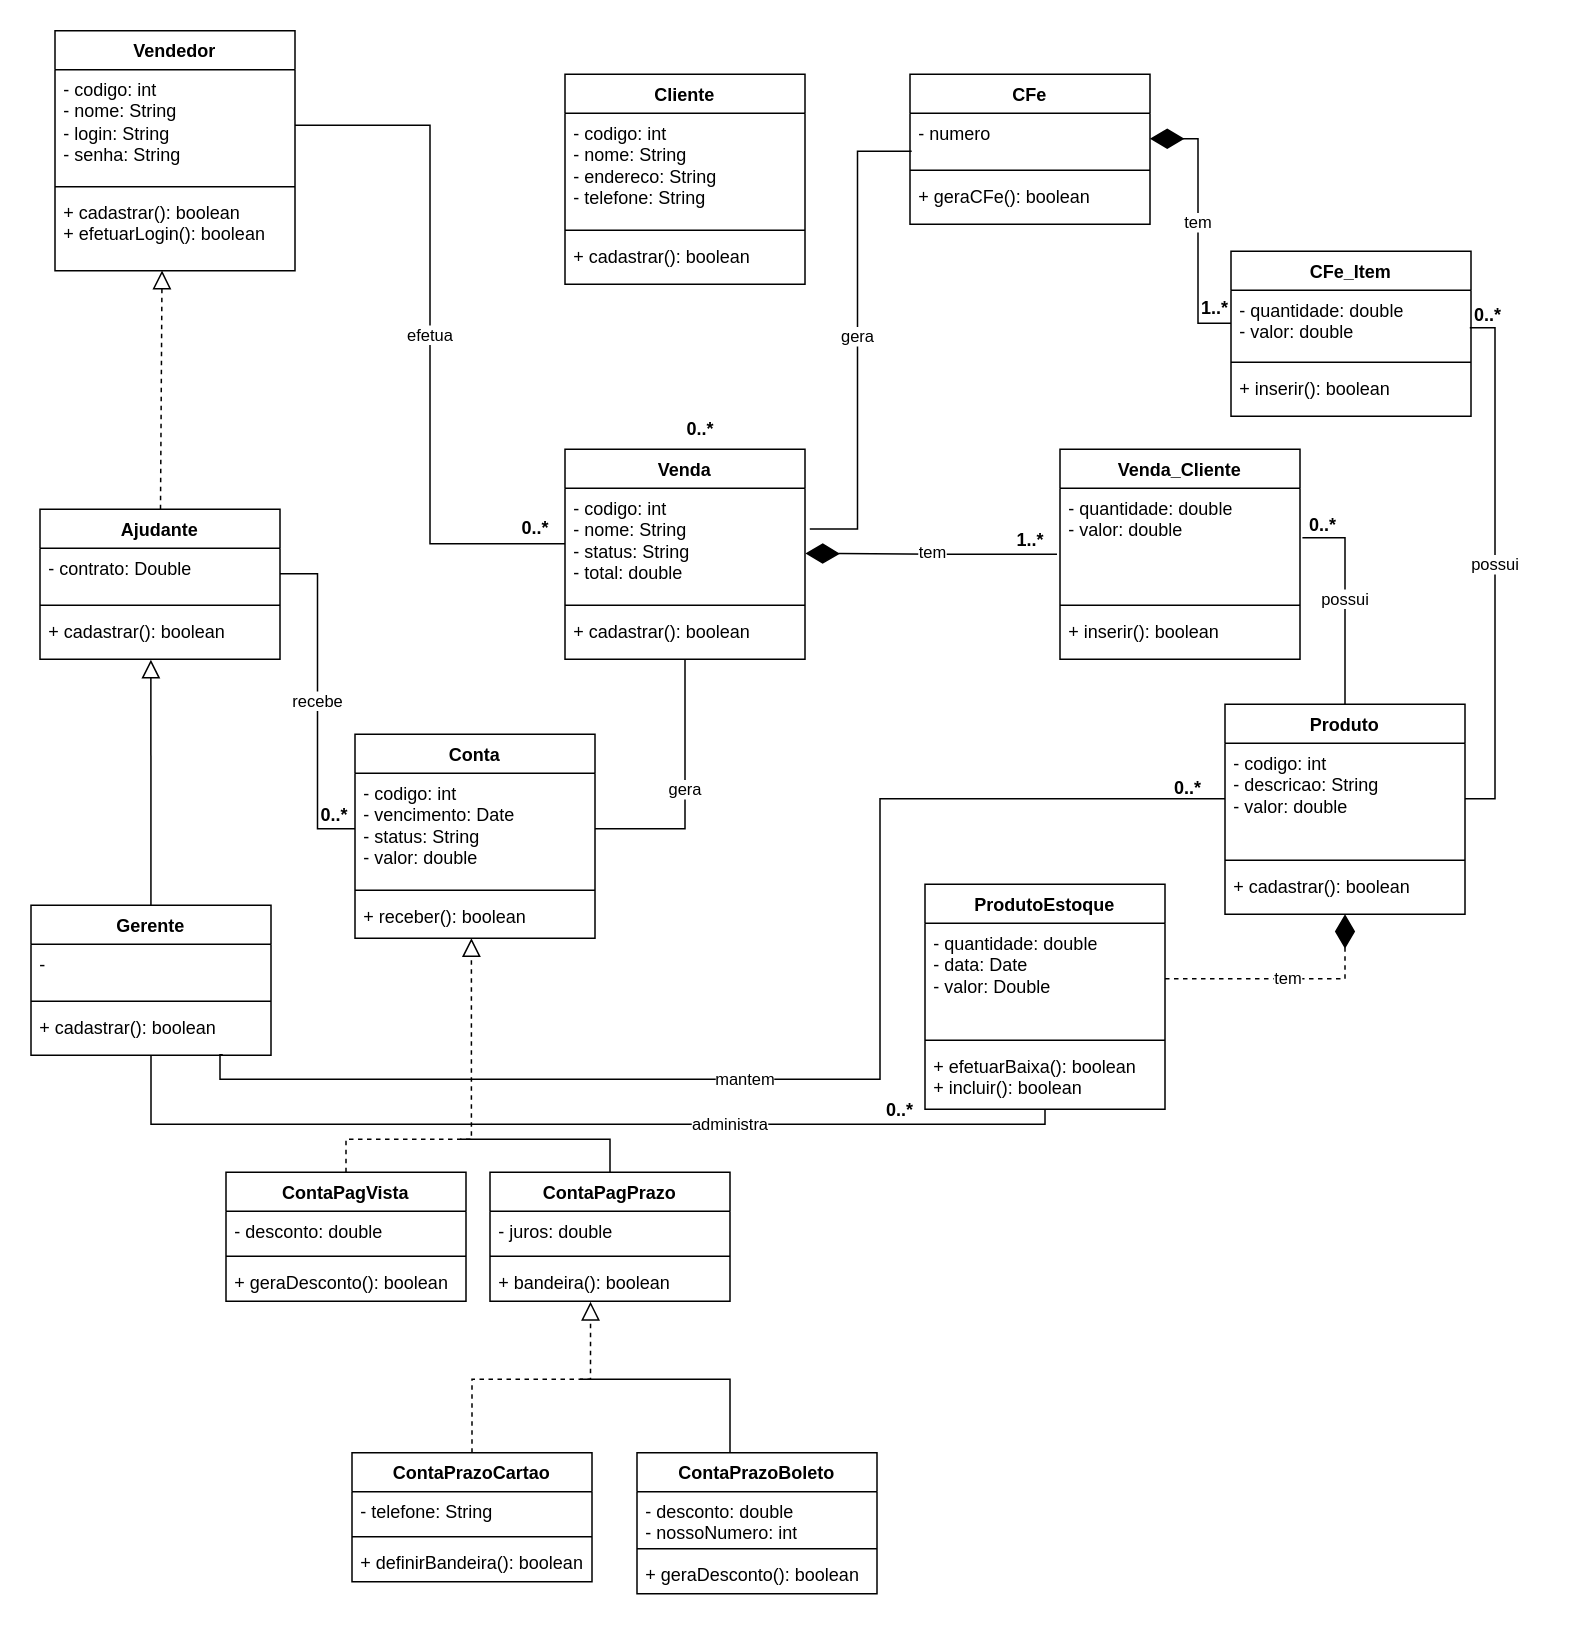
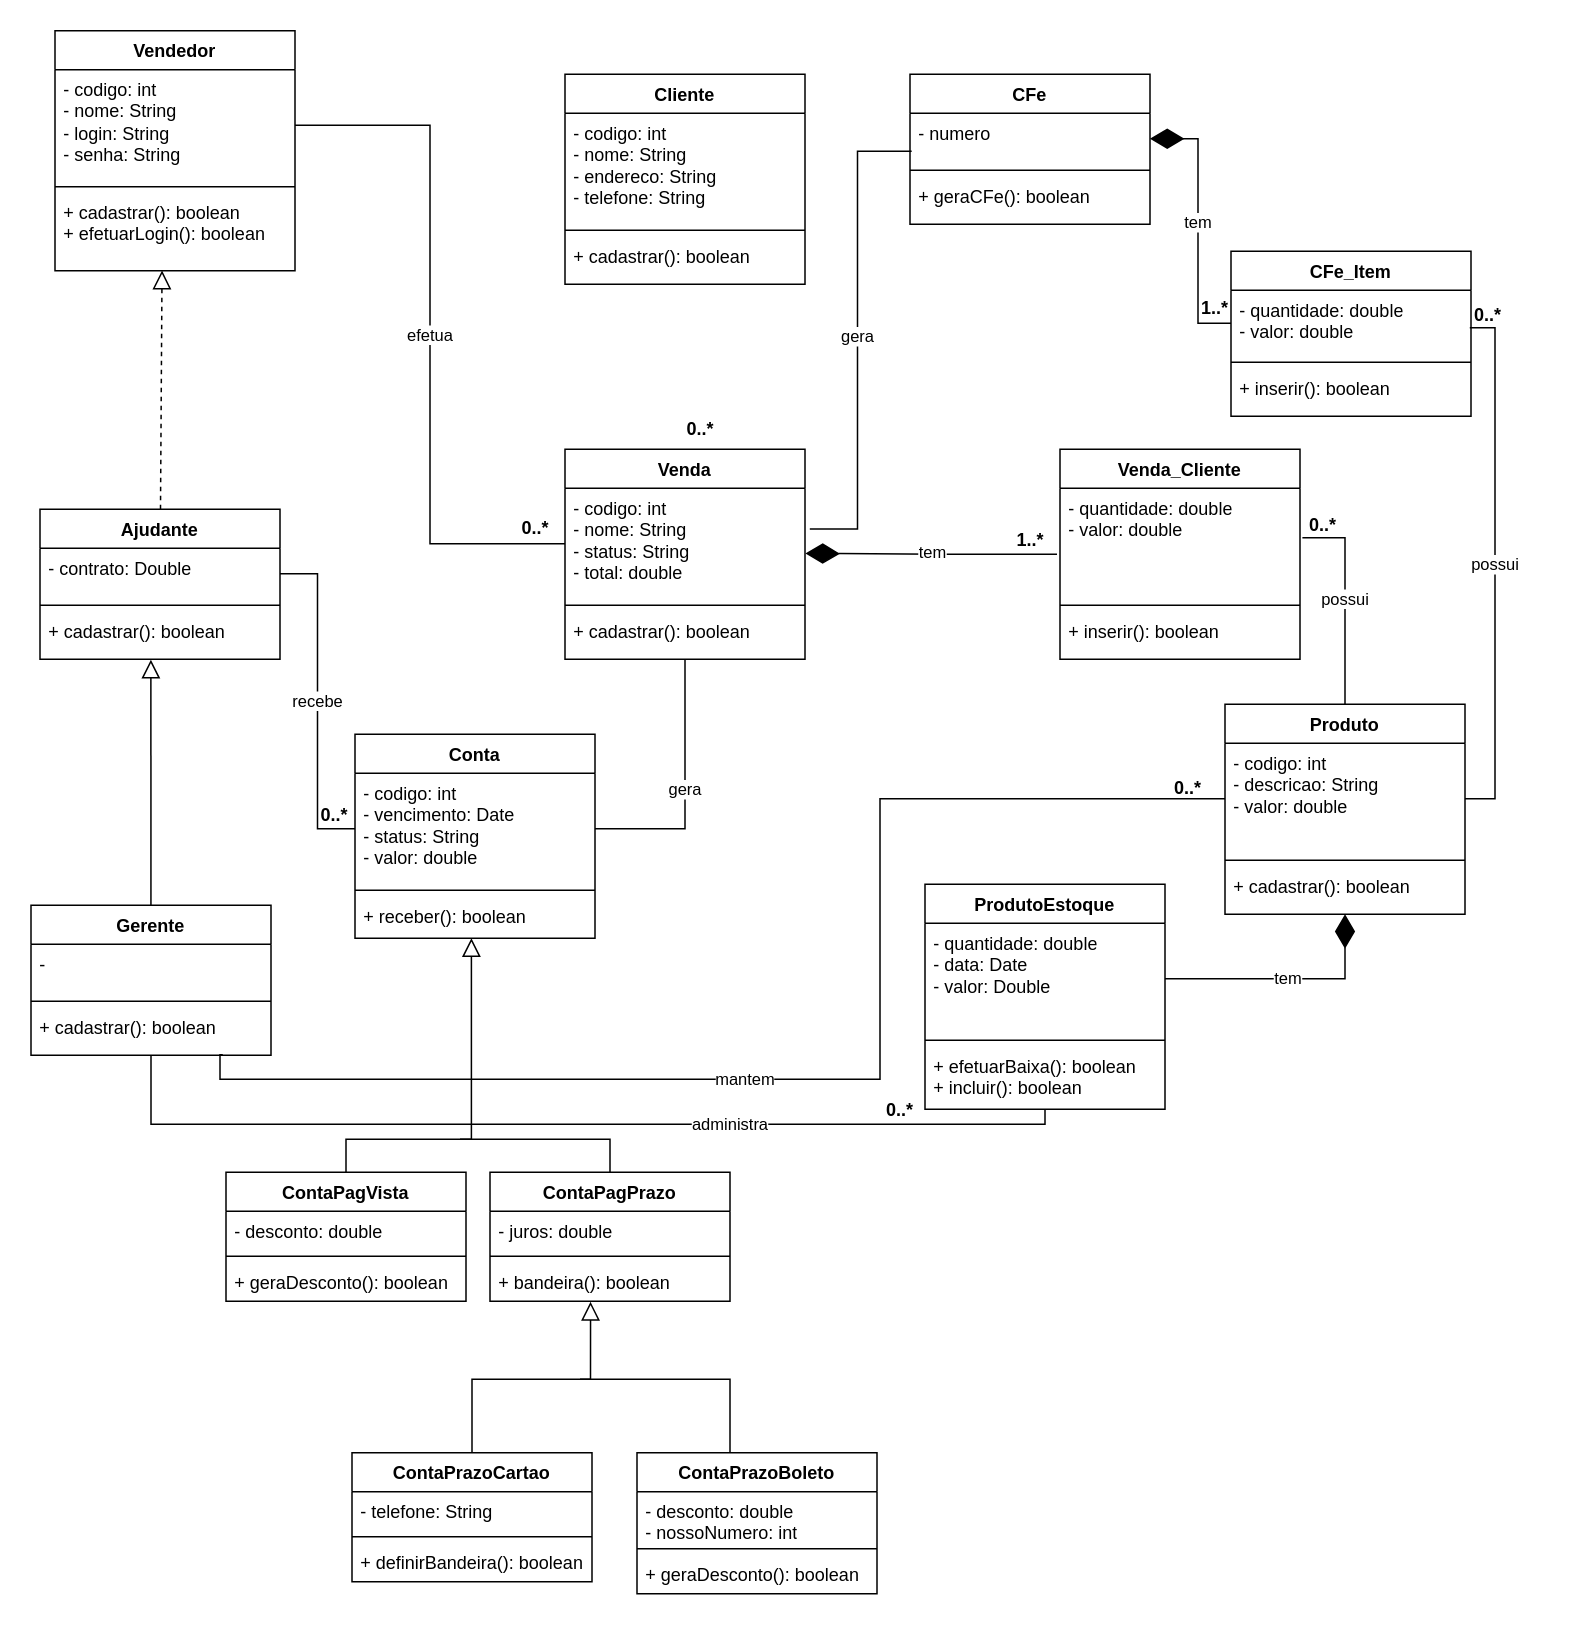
(1220, 979) -> (1220, 979)
(471, 1047) -> (471, 1047)
(489, 1379) -> (489, 1379)
